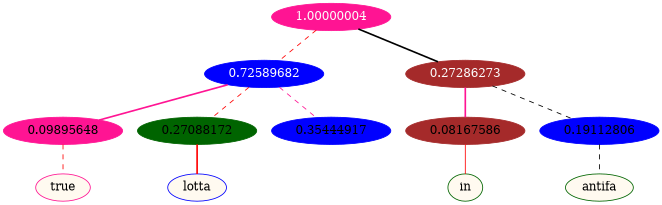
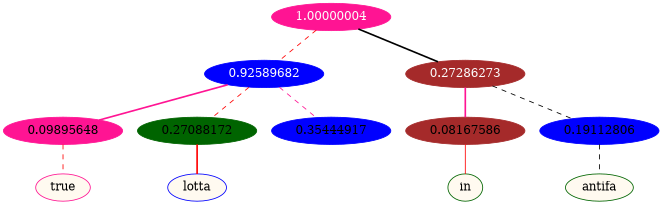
(264, 74) -> (264, 74)
